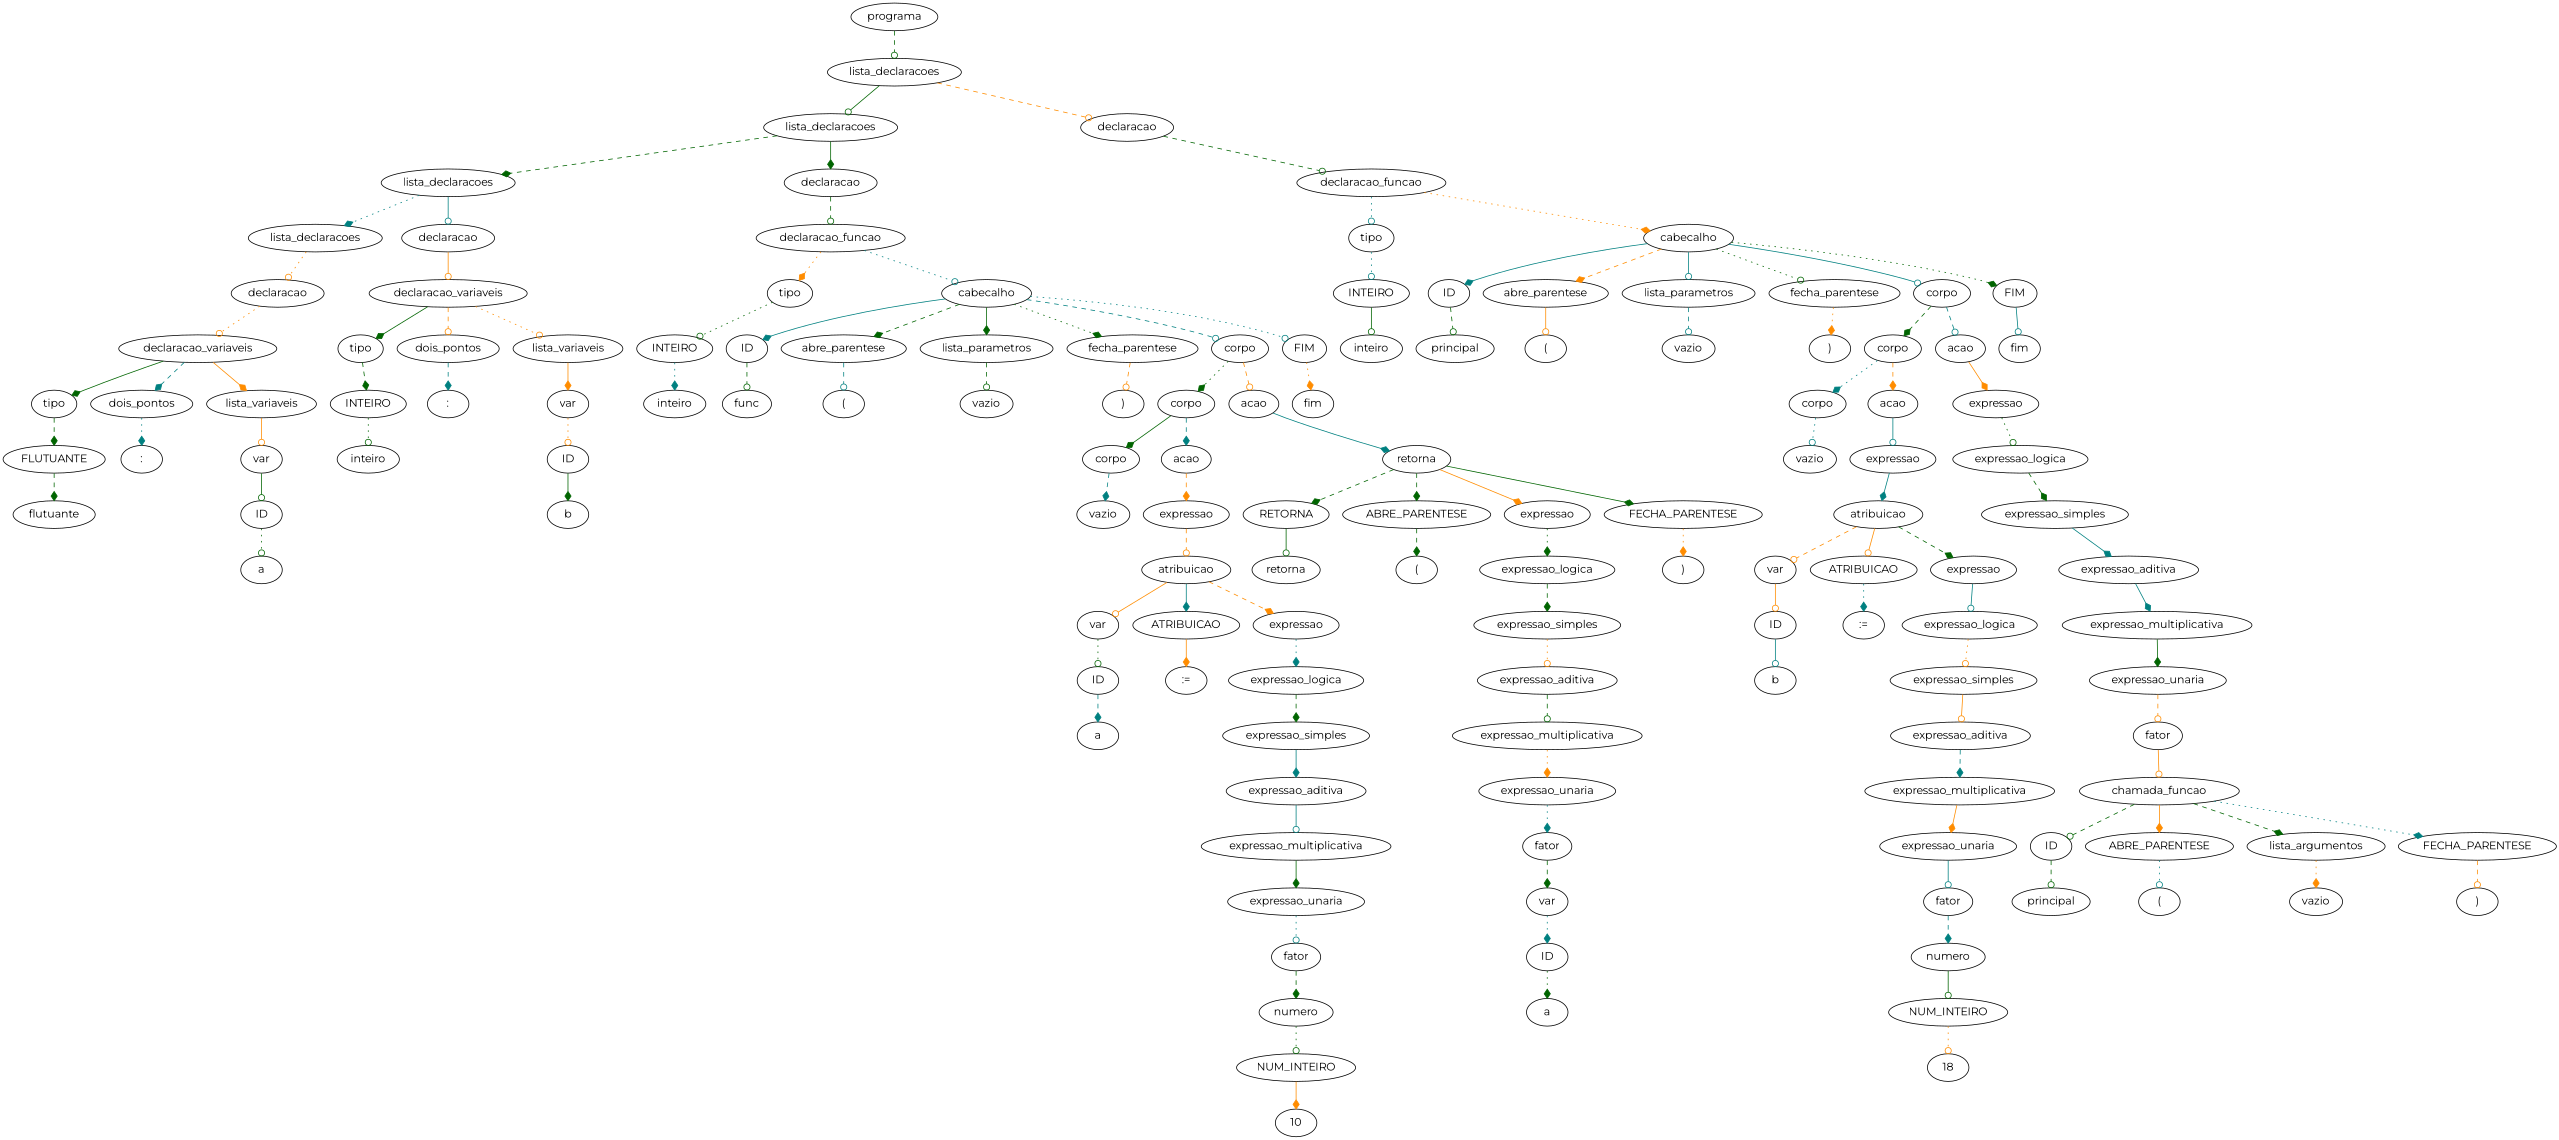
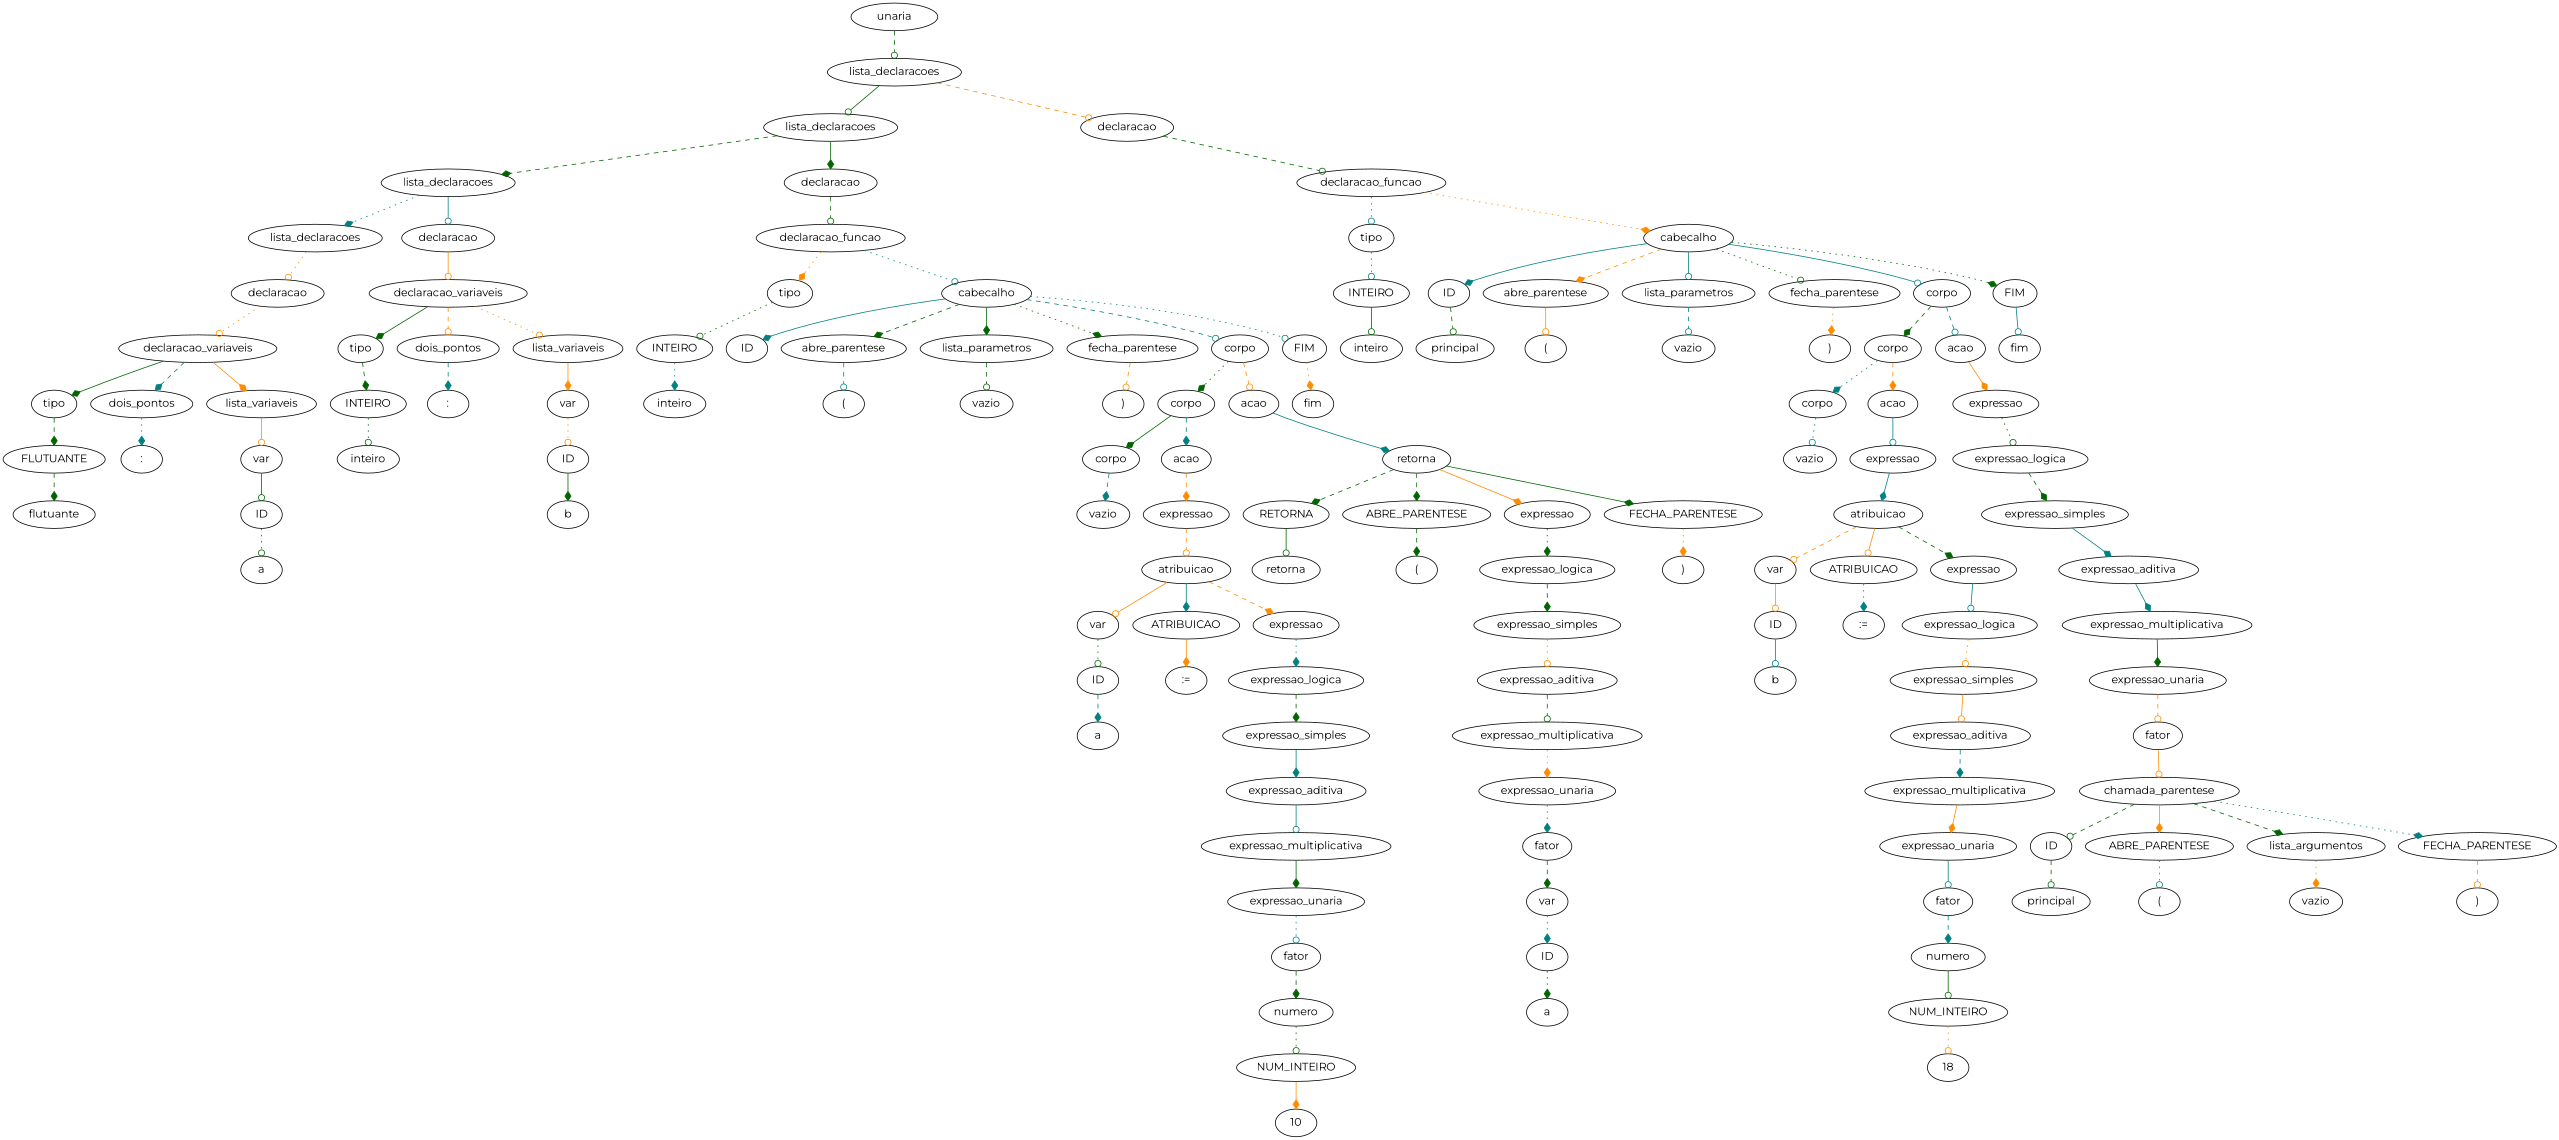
(894, 17) -> (894, 17)
(747, 404) -> none
(2159, 791) -> (2159, 791)
